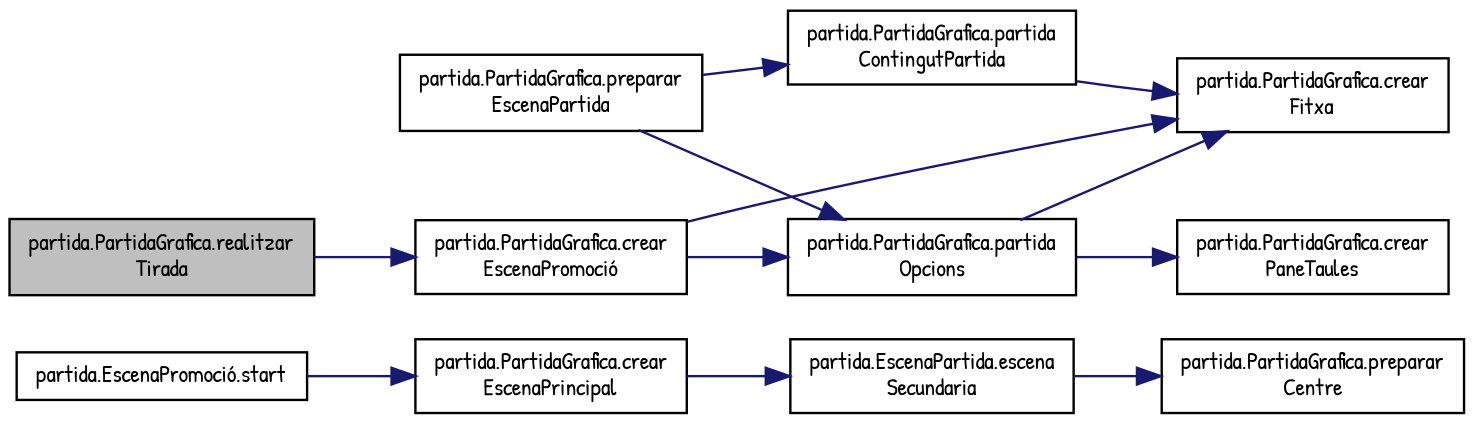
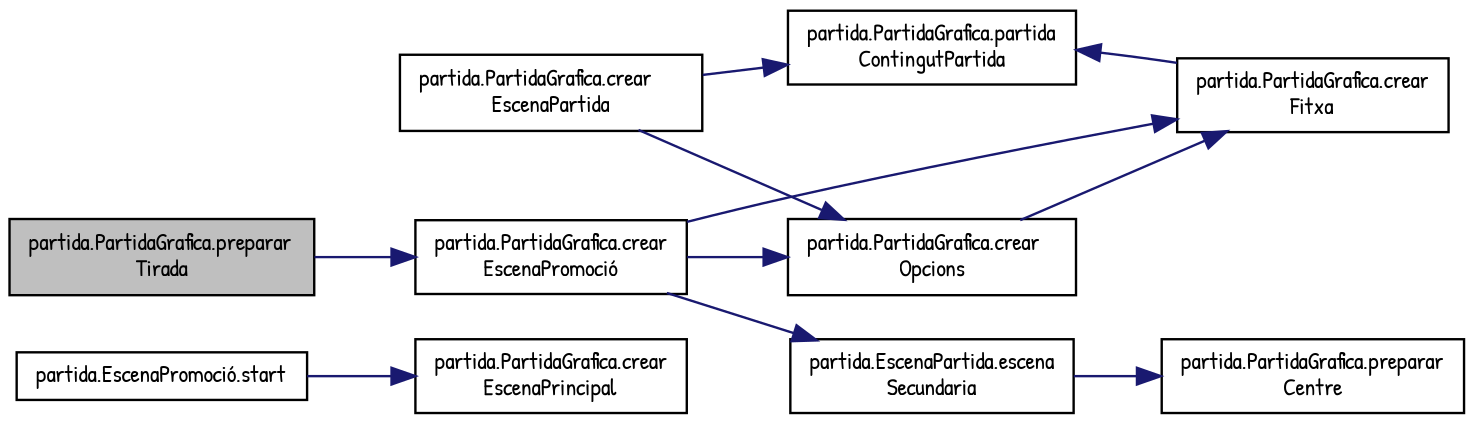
(1115, 86) -> (1139, 57)
(551, 93) -> (551, 93)
(162, 257) -> (162, 257)
(932, 257) -> (932, 257)
(1313, 257) -> none
(726, 376) -> (730, 313)
